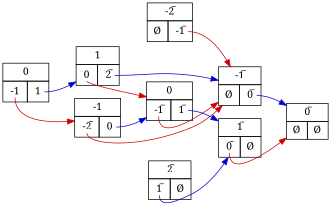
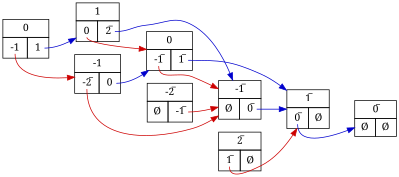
(269, 97) -> (268, 109)
(254, 159) -> (319, 138)
(195, 192) -> (264, 164)
